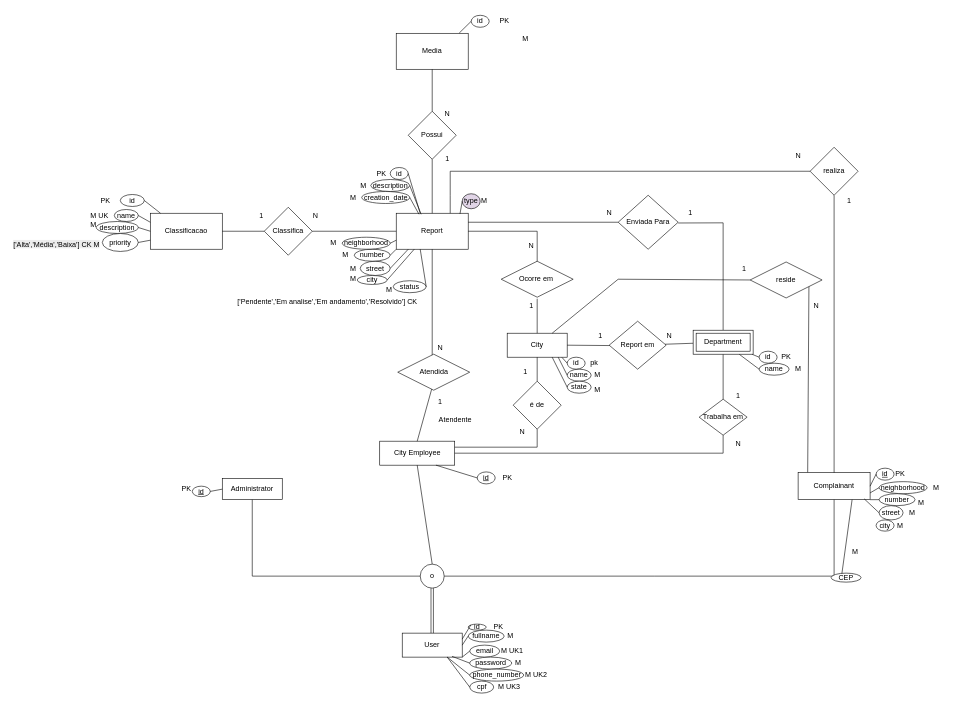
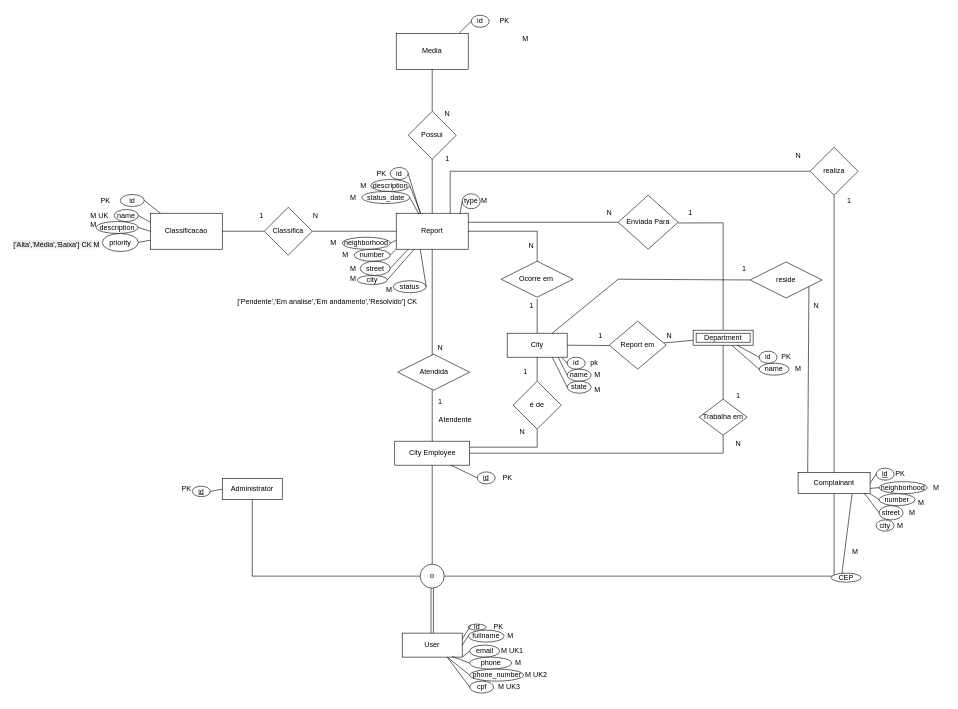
(386, 198) -> (386, 198)
(471, 201) -> (471, 201)
(723, 342) -> (723, 338)
(417, 453) -> (432, 453)
(834, 486) -> (834, 483)
(491, 663) -> (491, 663)
